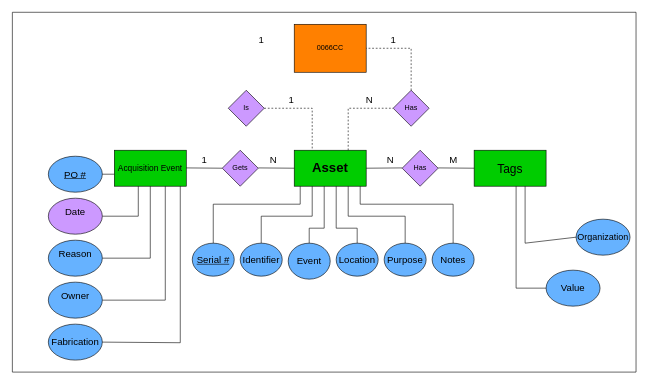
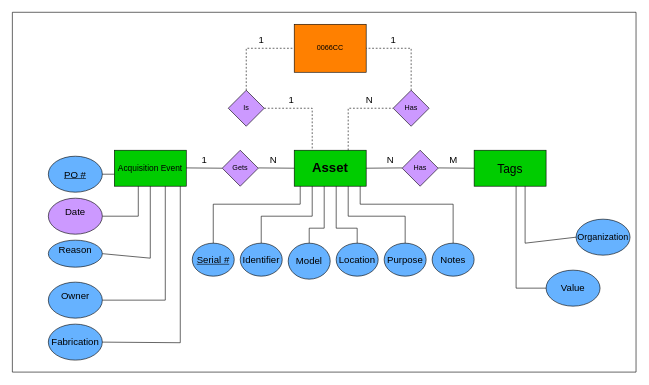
none -> (248, 48)
(75, 258) -> (75, 254)
(309, 261) -> (309, 261)
